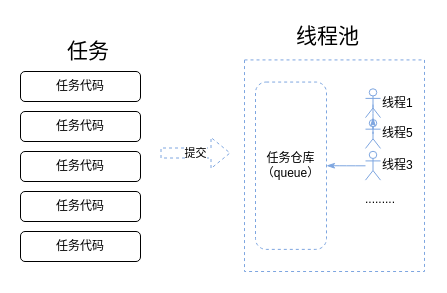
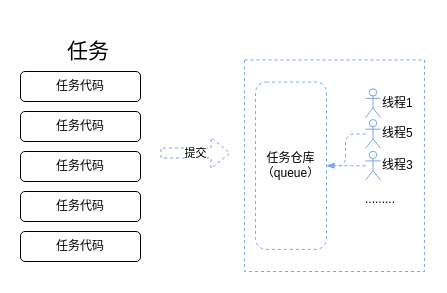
(335, 31) -> none
(373, 118) -> (346, 140)
(356, 166) -> (356, 166)
